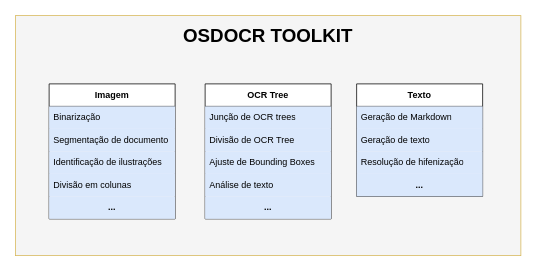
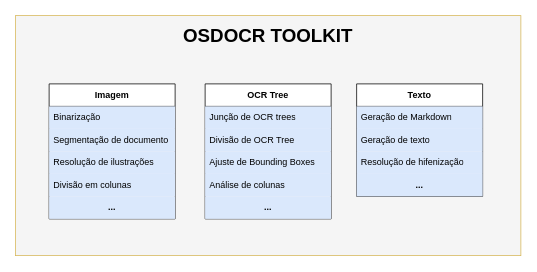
(113, 162) -> (108, 162)
(245, 185) -> (249, 185)
